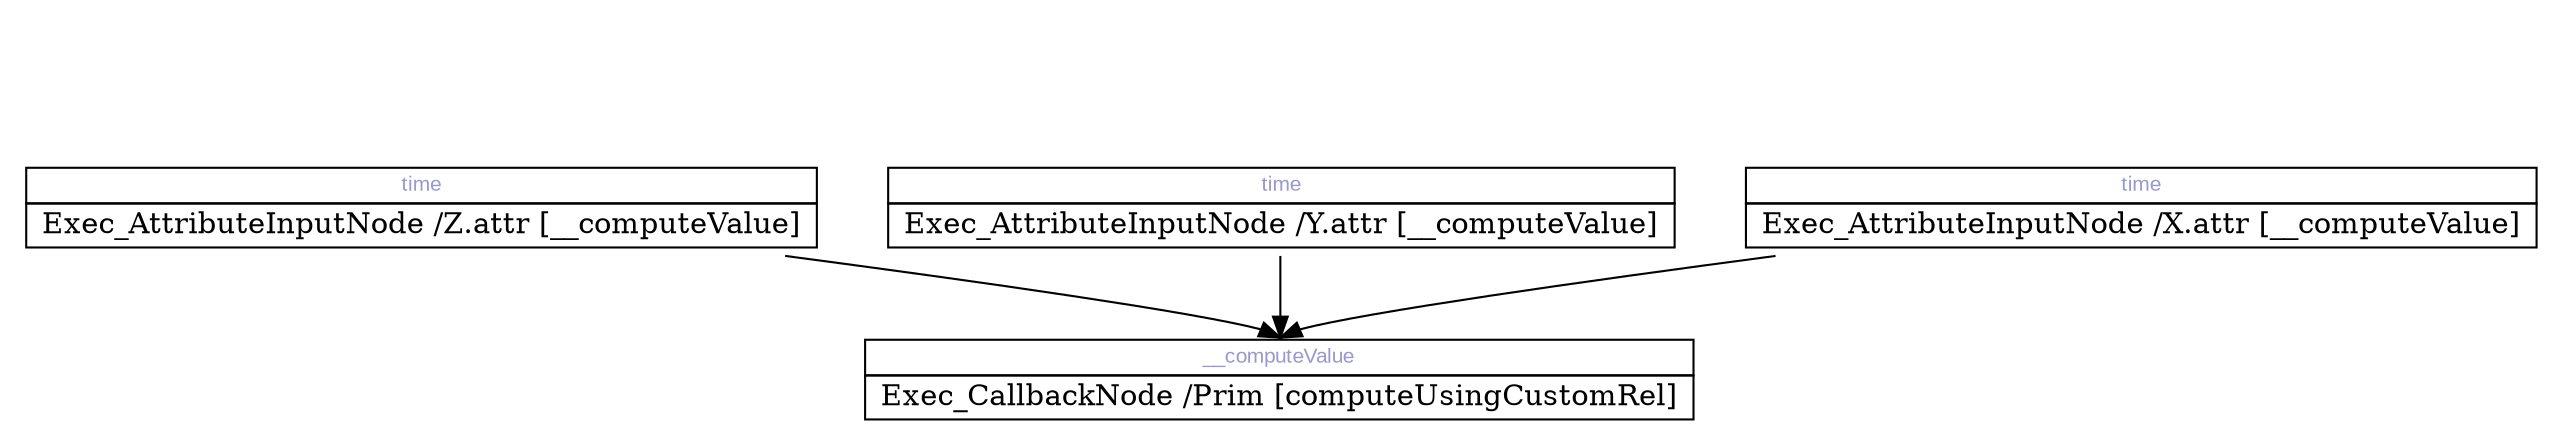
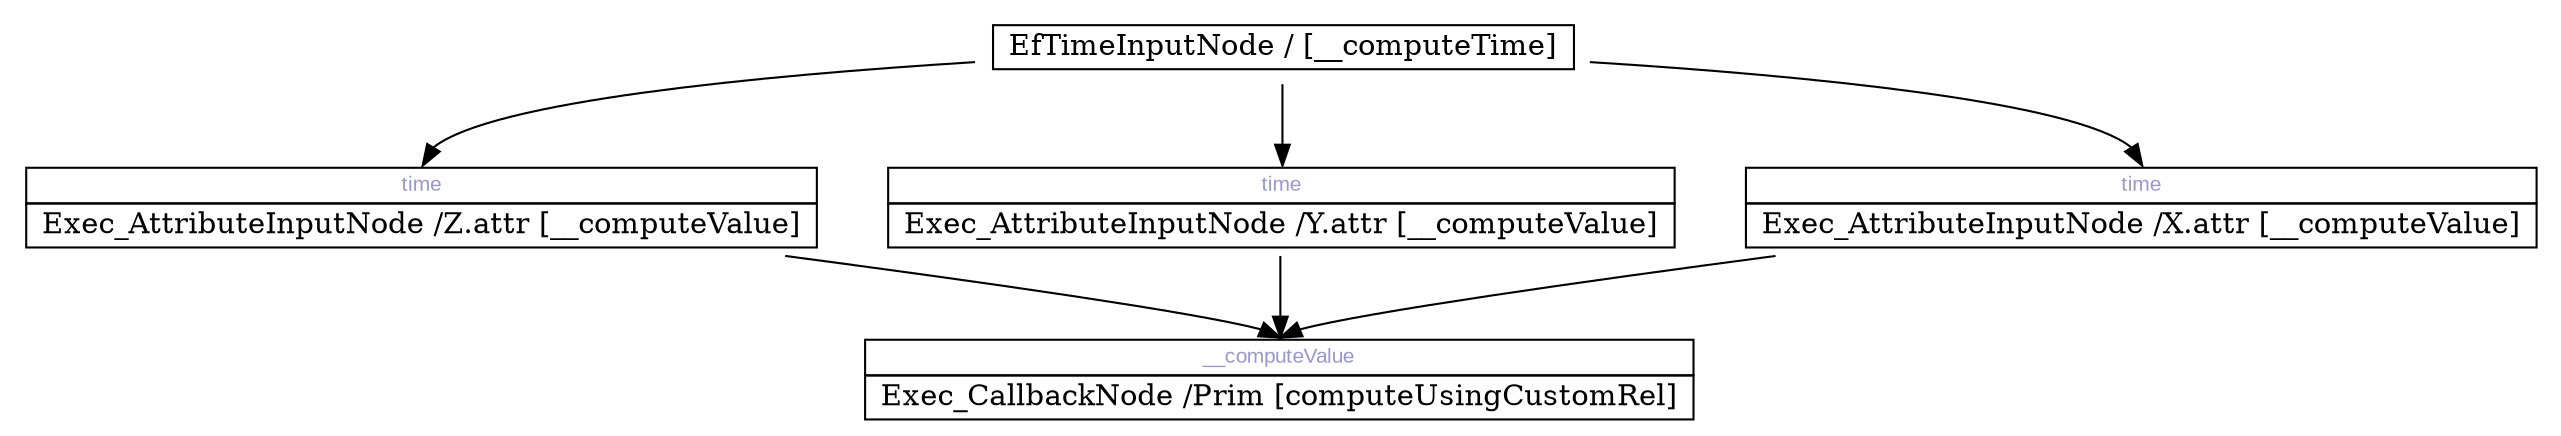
none -> (1282, 46)
